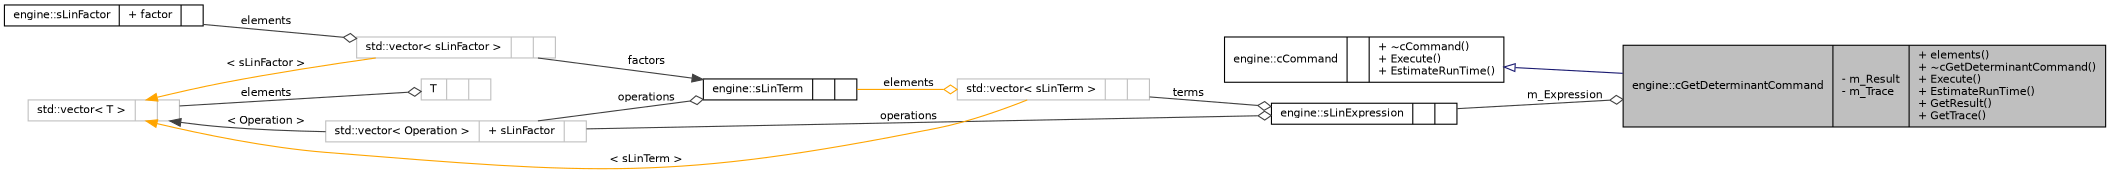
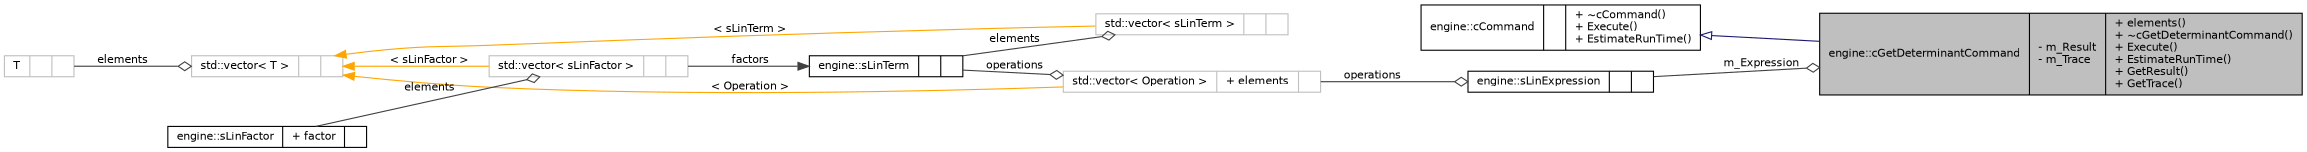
(900, 89) -> (1032, 46)
(294, 99) -> (126, 66)
(1204, 101) -> none
(614, 111) -> (1006, 72)
(253, 129) -> (709, 92)
(522, 131) -> (1258, 81)
